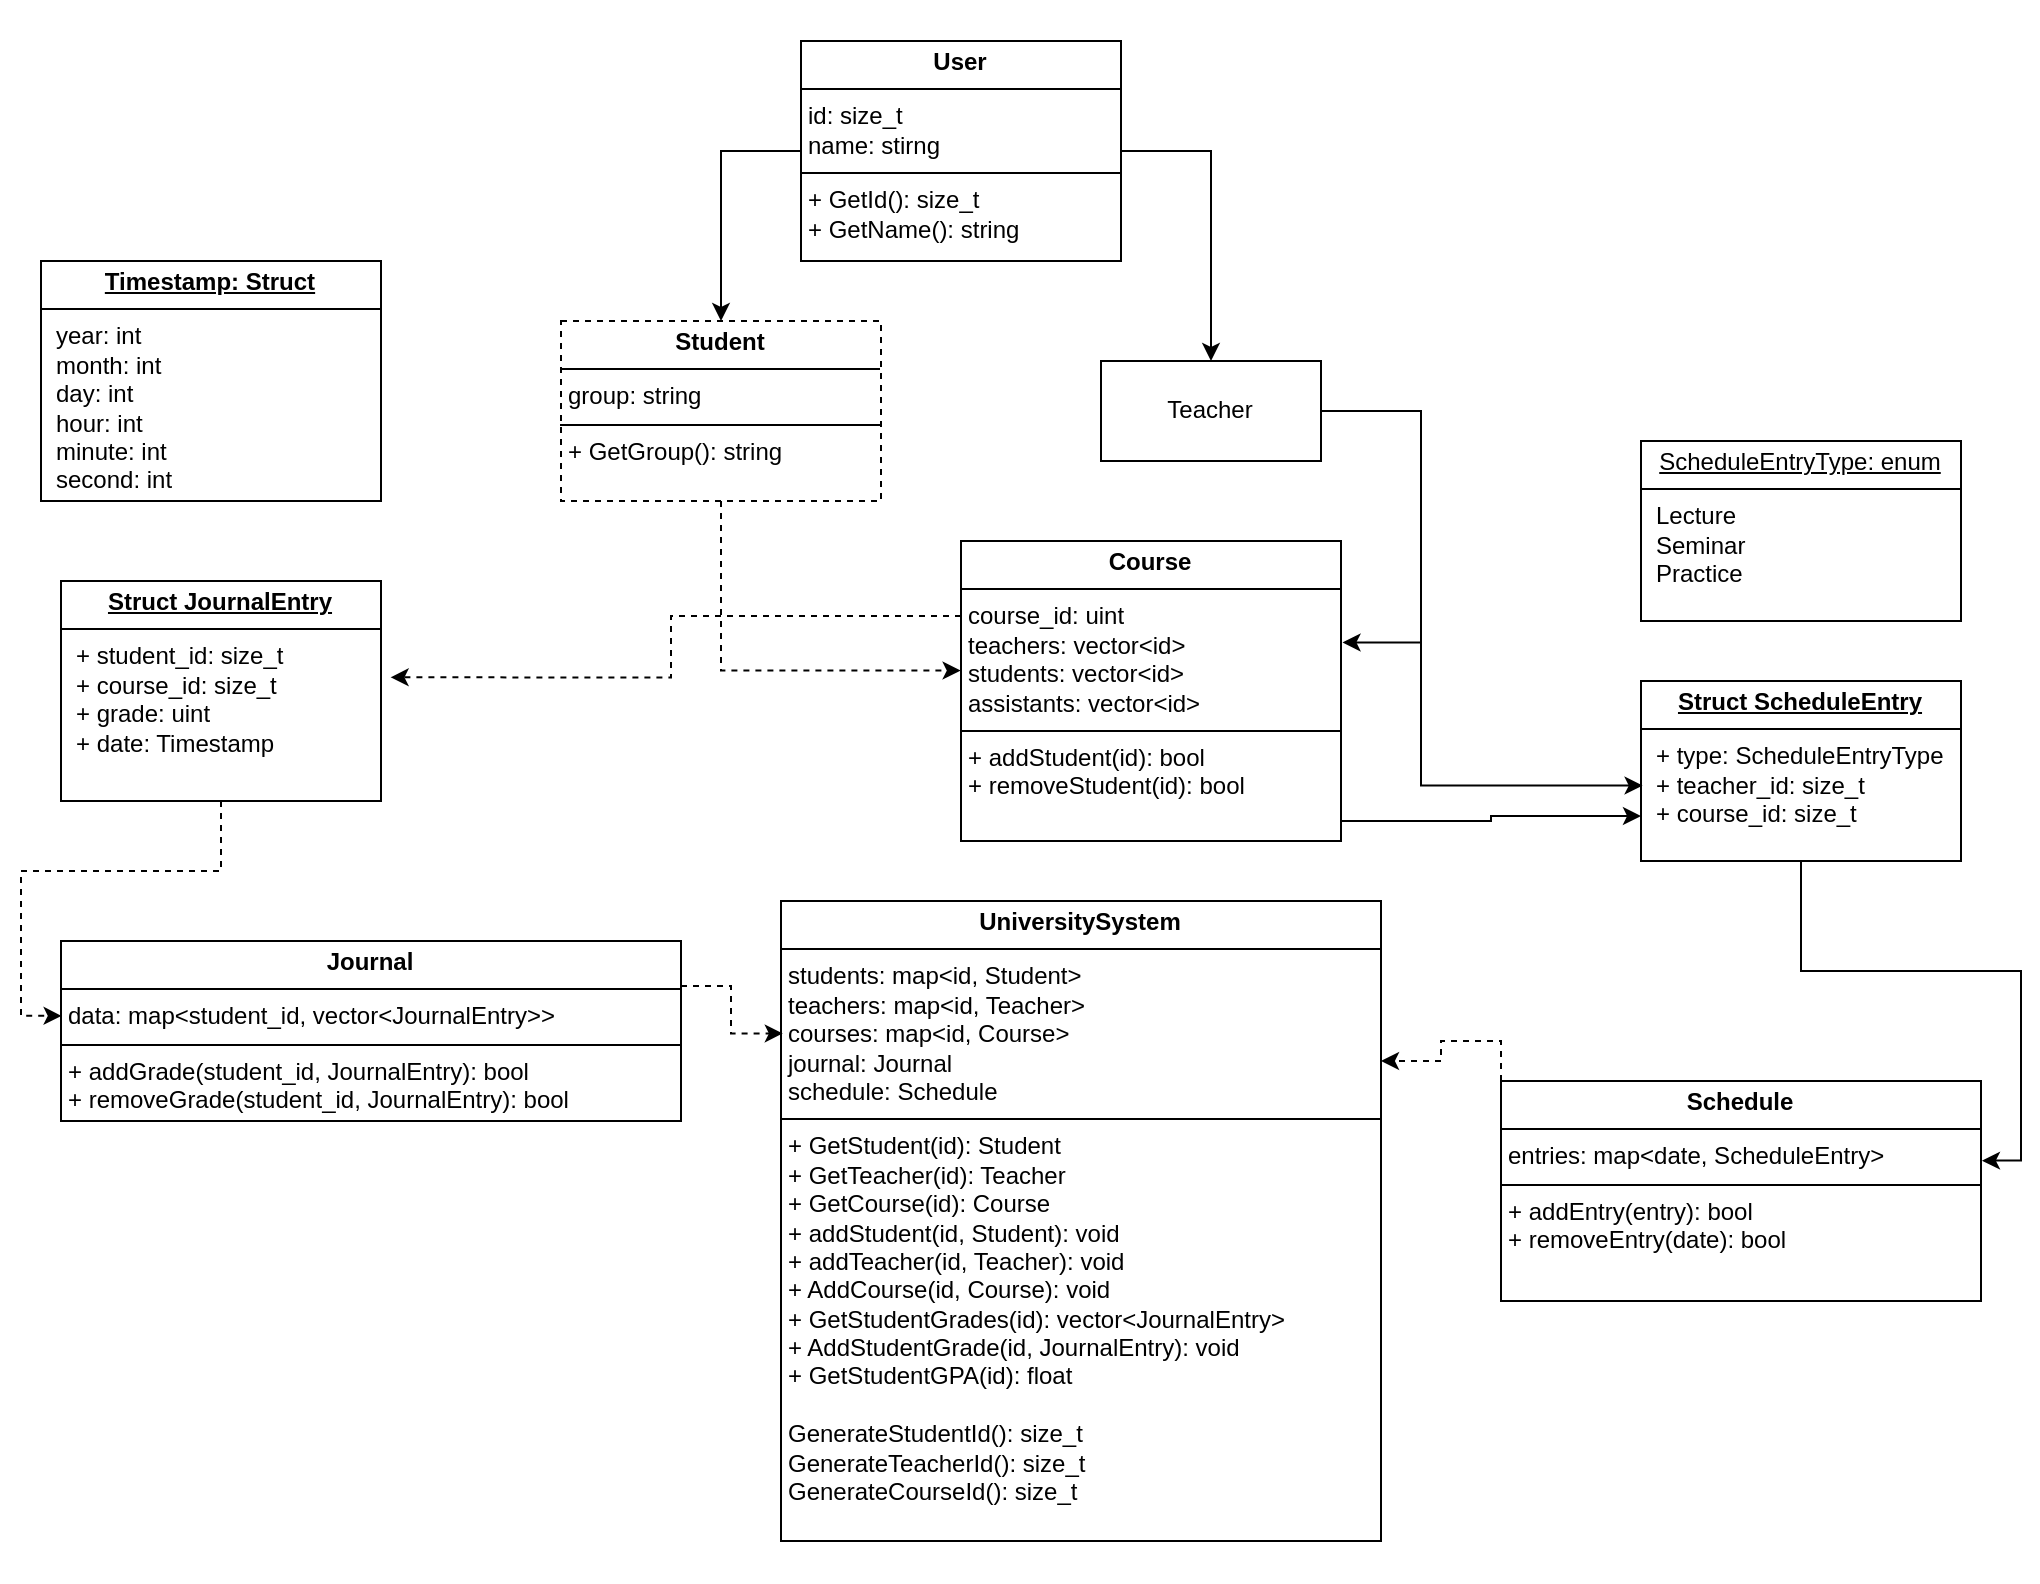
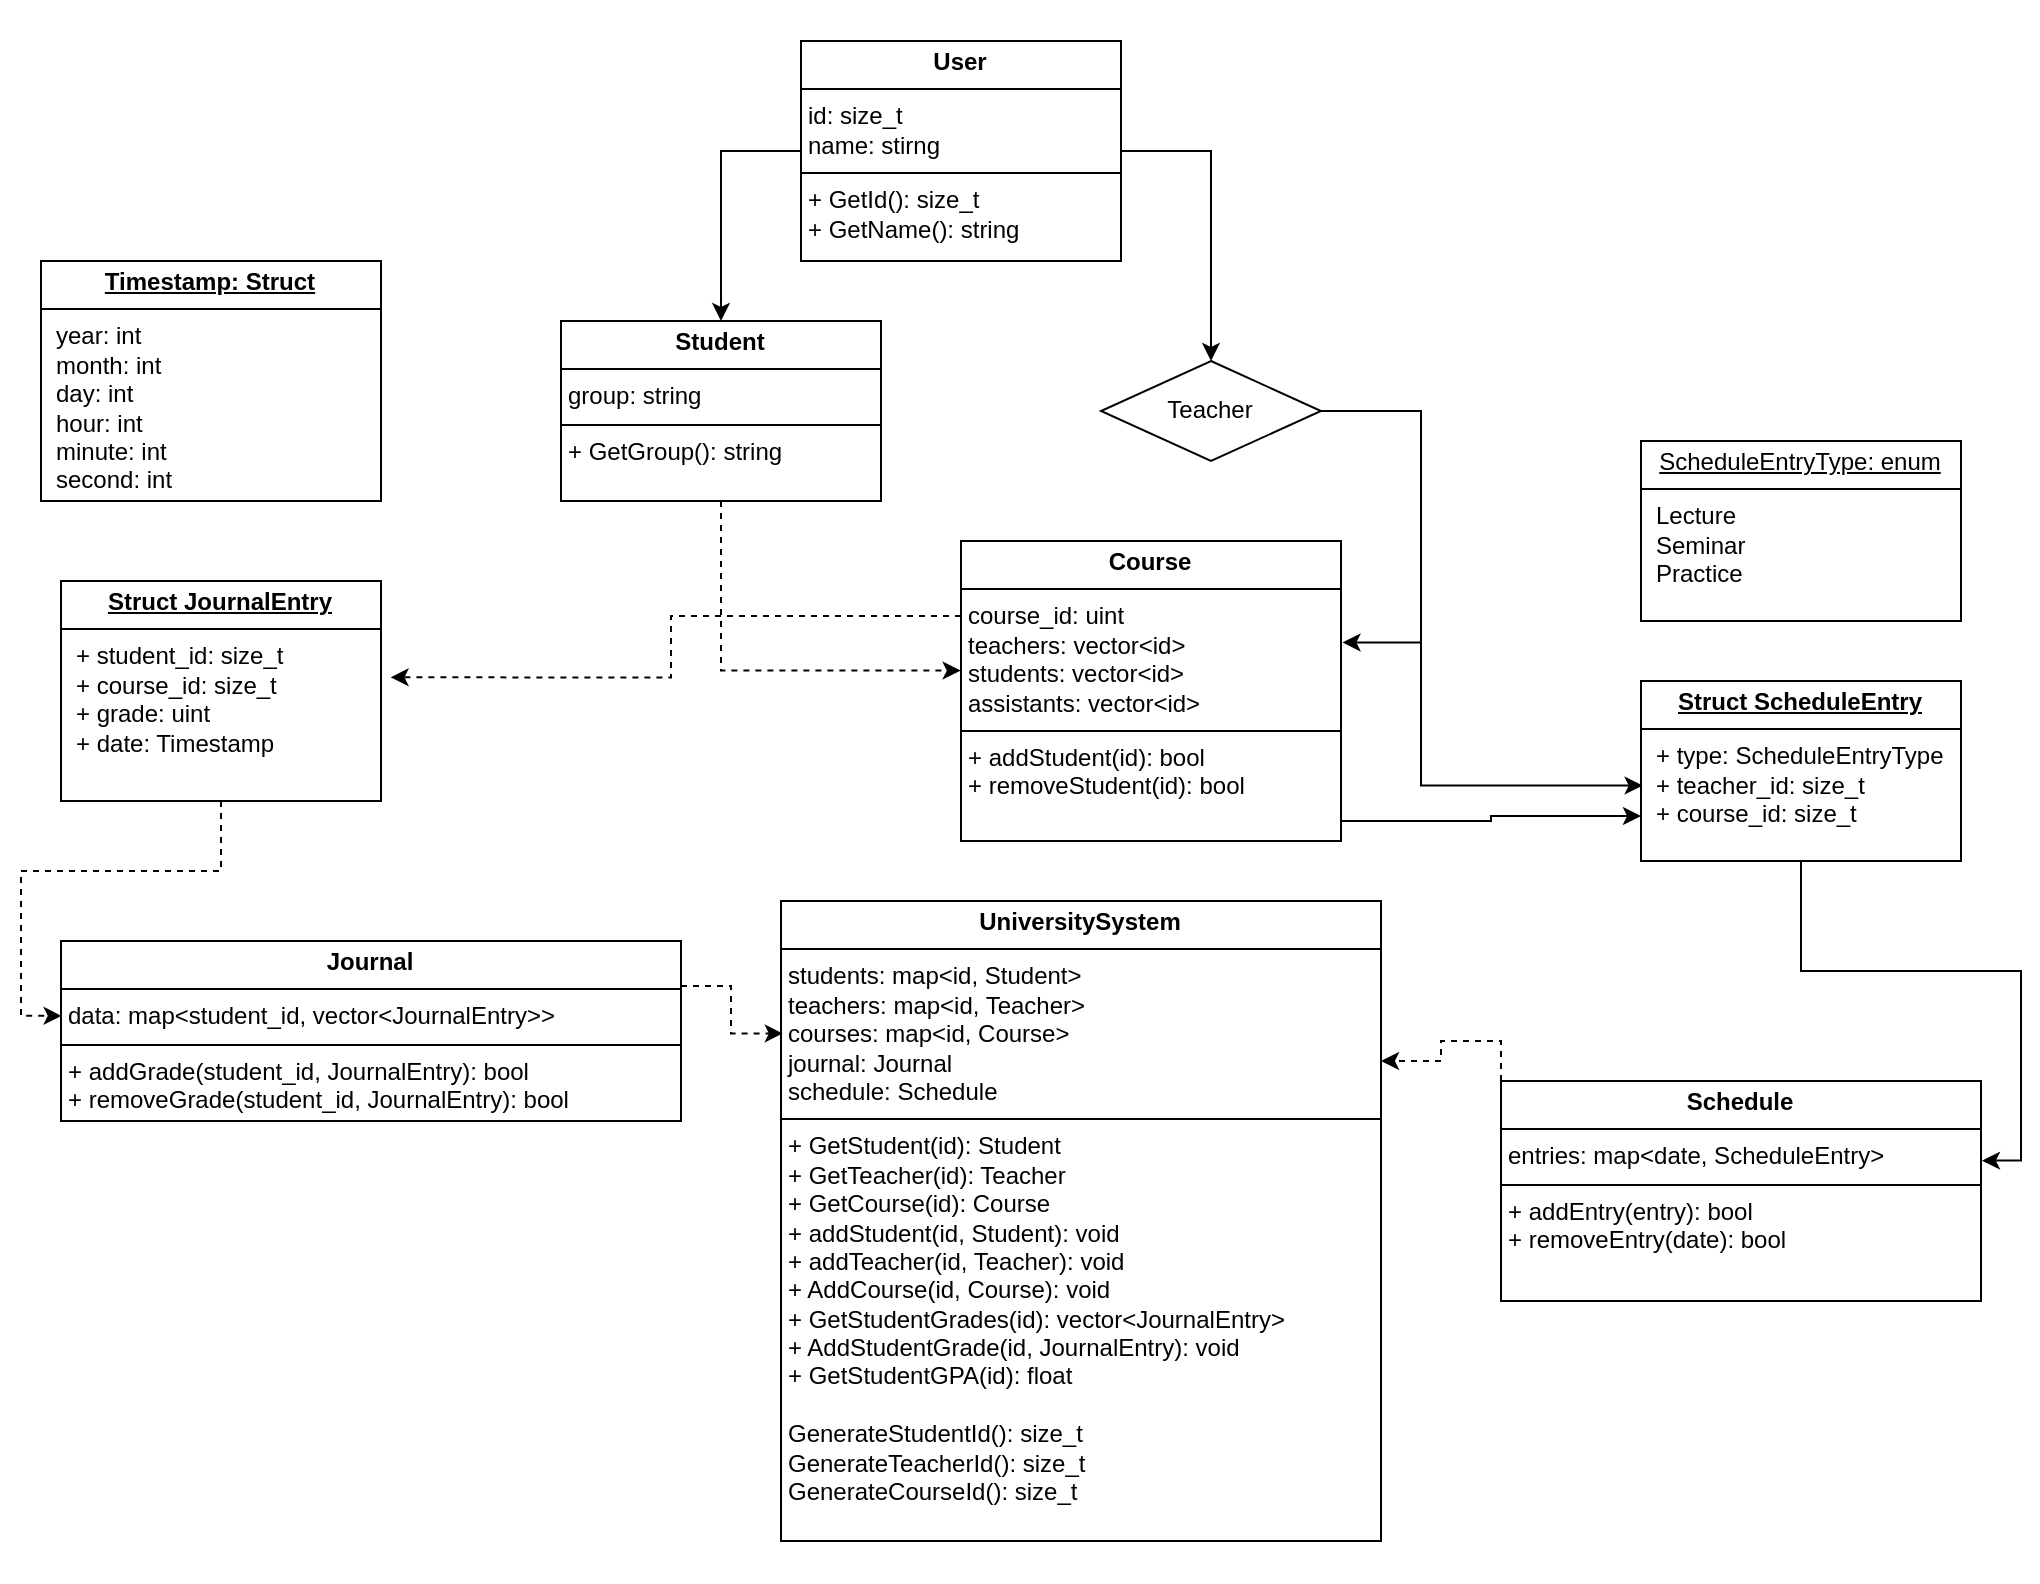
(721, 411) -> (721, 411)
(1211, 411) -> (1211, 411)
